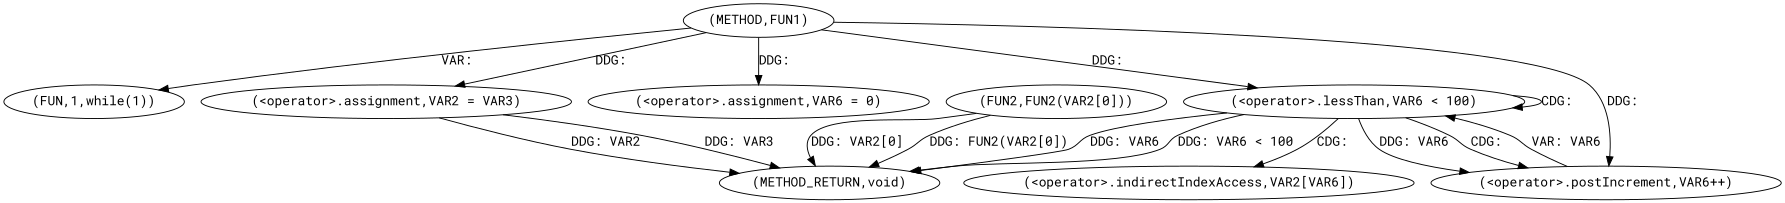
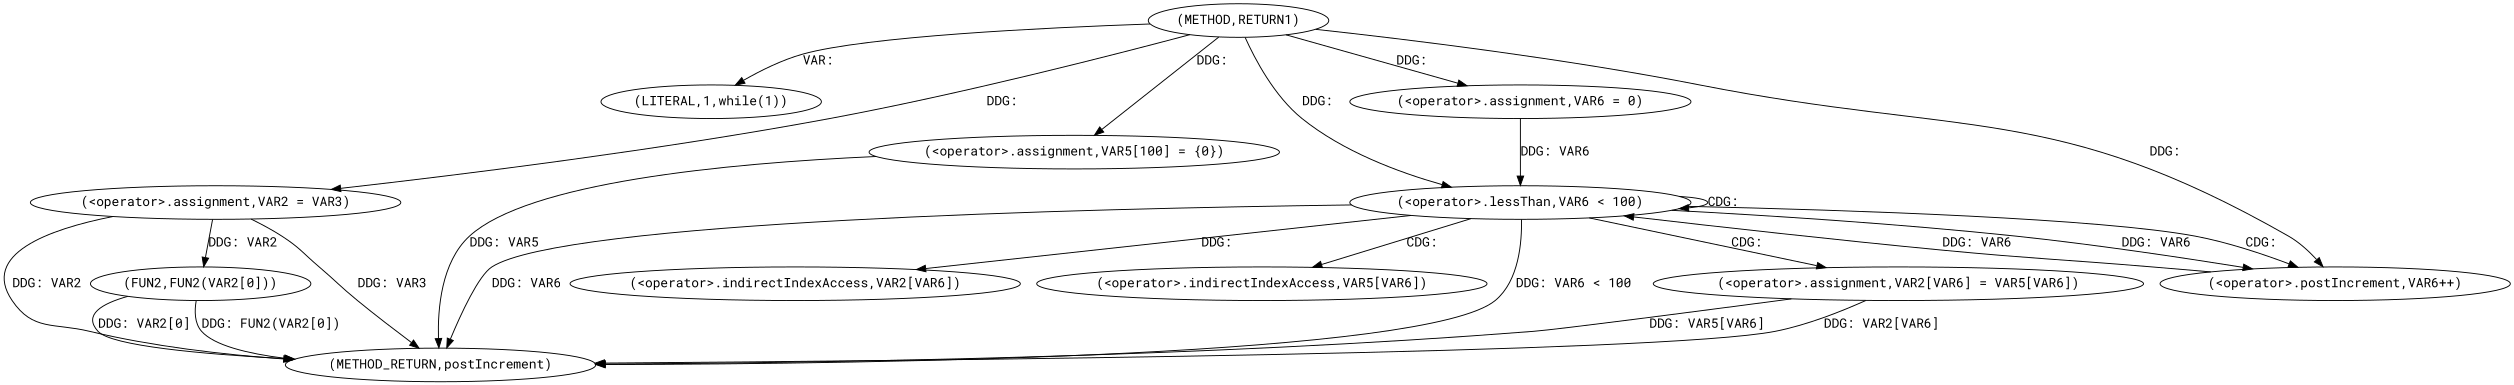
(759, 21) -> (1239, 21)
(94, 102) -> (711, 102)
(1336, 142) -> (1221, 243)
(1566, 142) -> (1977, 243)
none -> (1520, 147)
none -> (1074, 152)
(830, 183) -> (441, 365)
none -> (209, 238)
none -> (1262, 284)
none -> (1898, 284)
